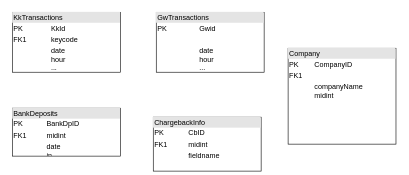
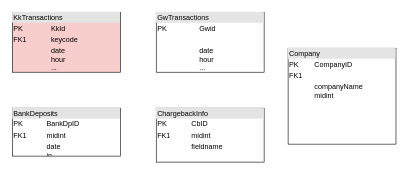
(66, 42) -> (66, 42)
(207, 144) -> (210, 135)
